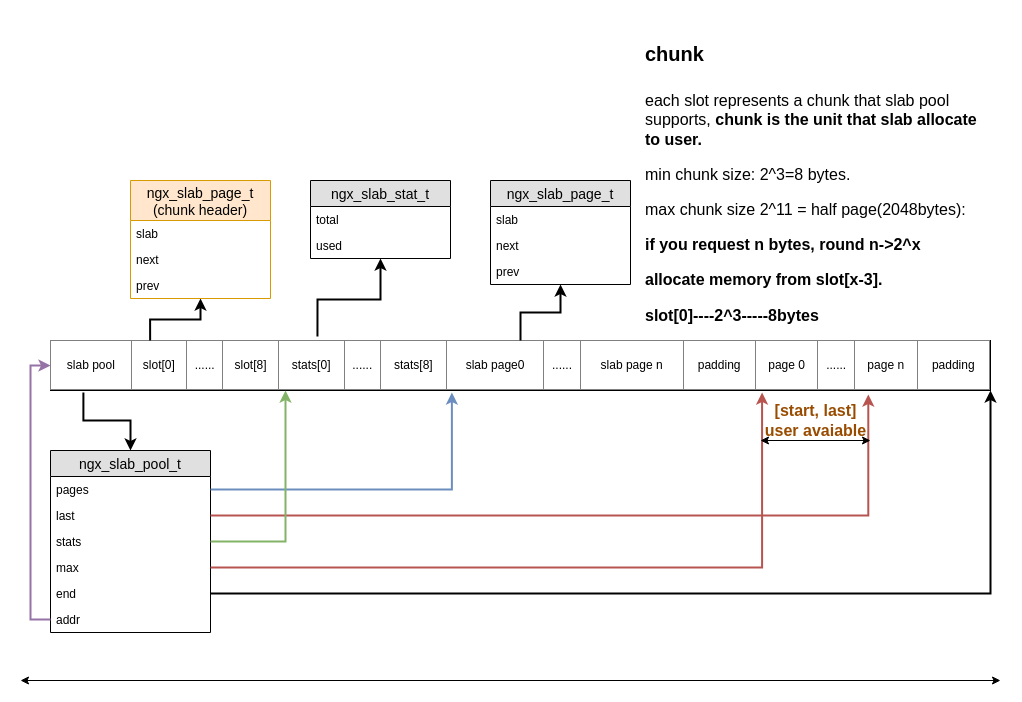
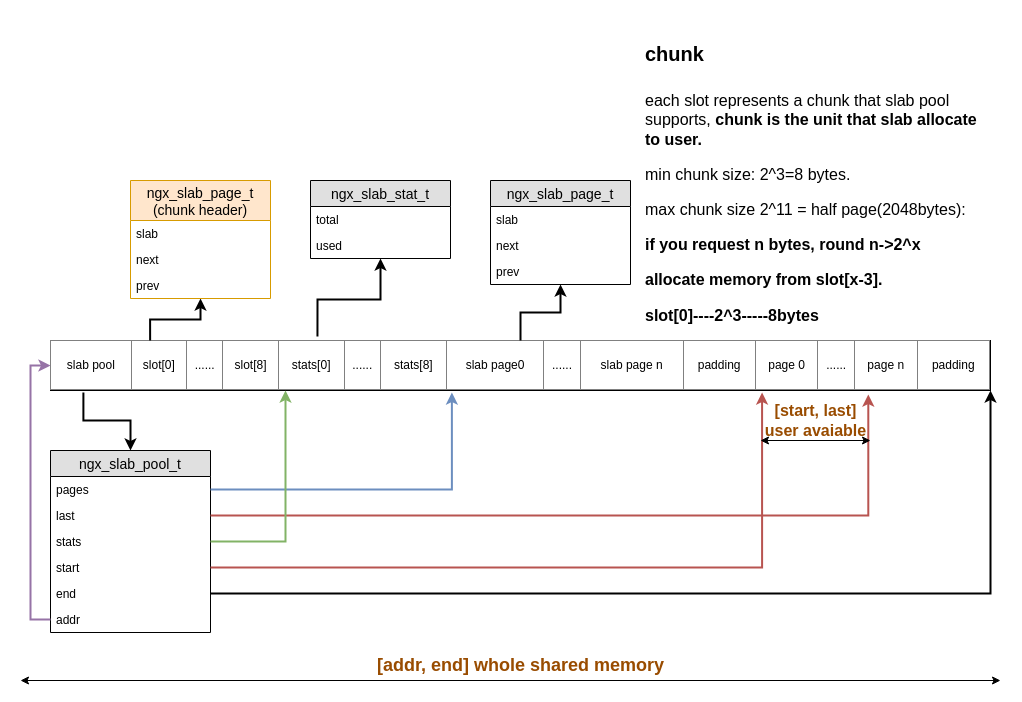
(66, 568) -> (73, 568)
none -> (521, 666)
